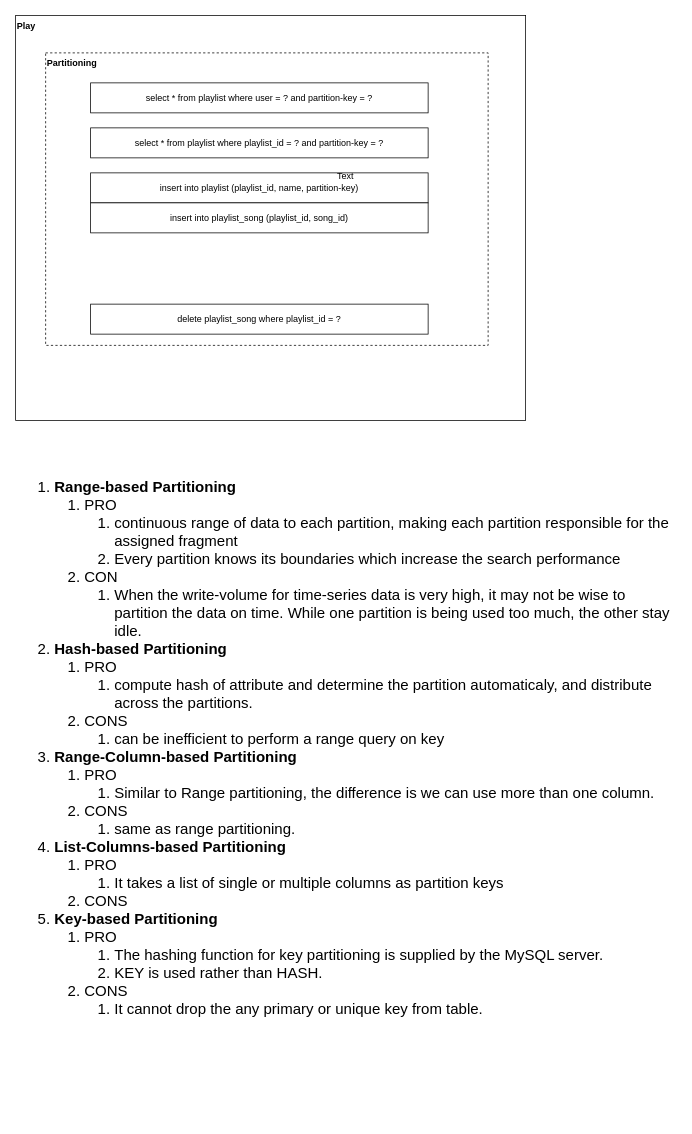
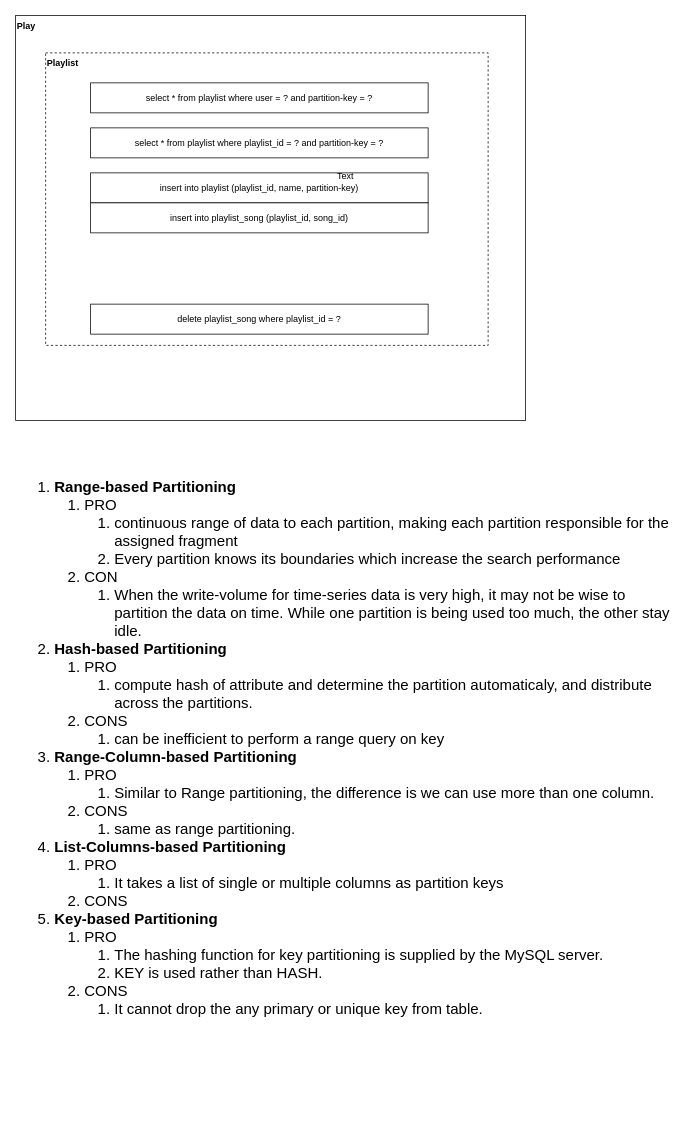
(74, 64) -> (64, 64)
